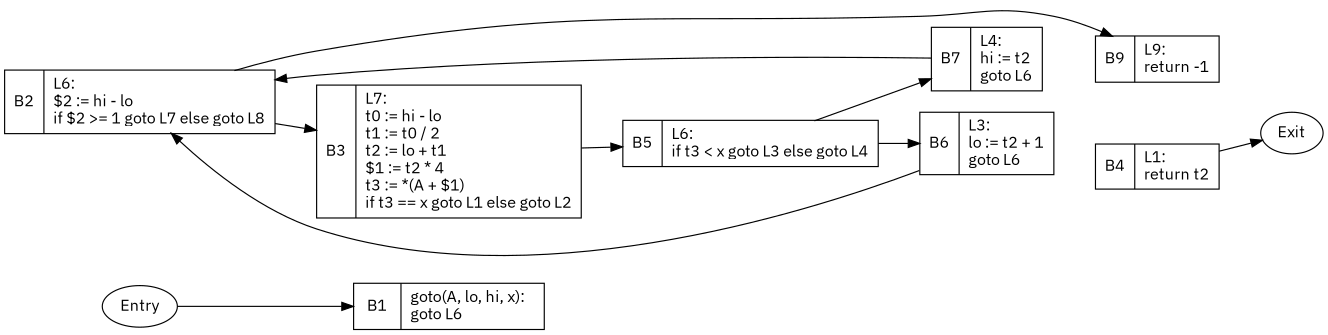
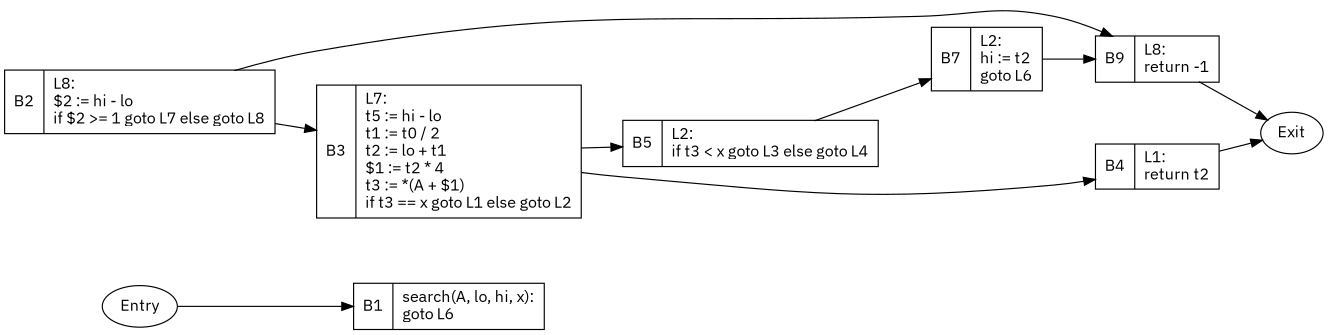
(991, 41) -> (991, 41)
(1155, 50) -> (1155, 50)
(609, 60) -> (1063, 59)
(64, 84) -> (64, 84)
none -> (1228, 98)
(404, 116) -> (404, 116)
(682, 134) -> (682, 134)
(987, 143) -> none
none -> (832, 193)
(468, 297) -> (469, 297)
